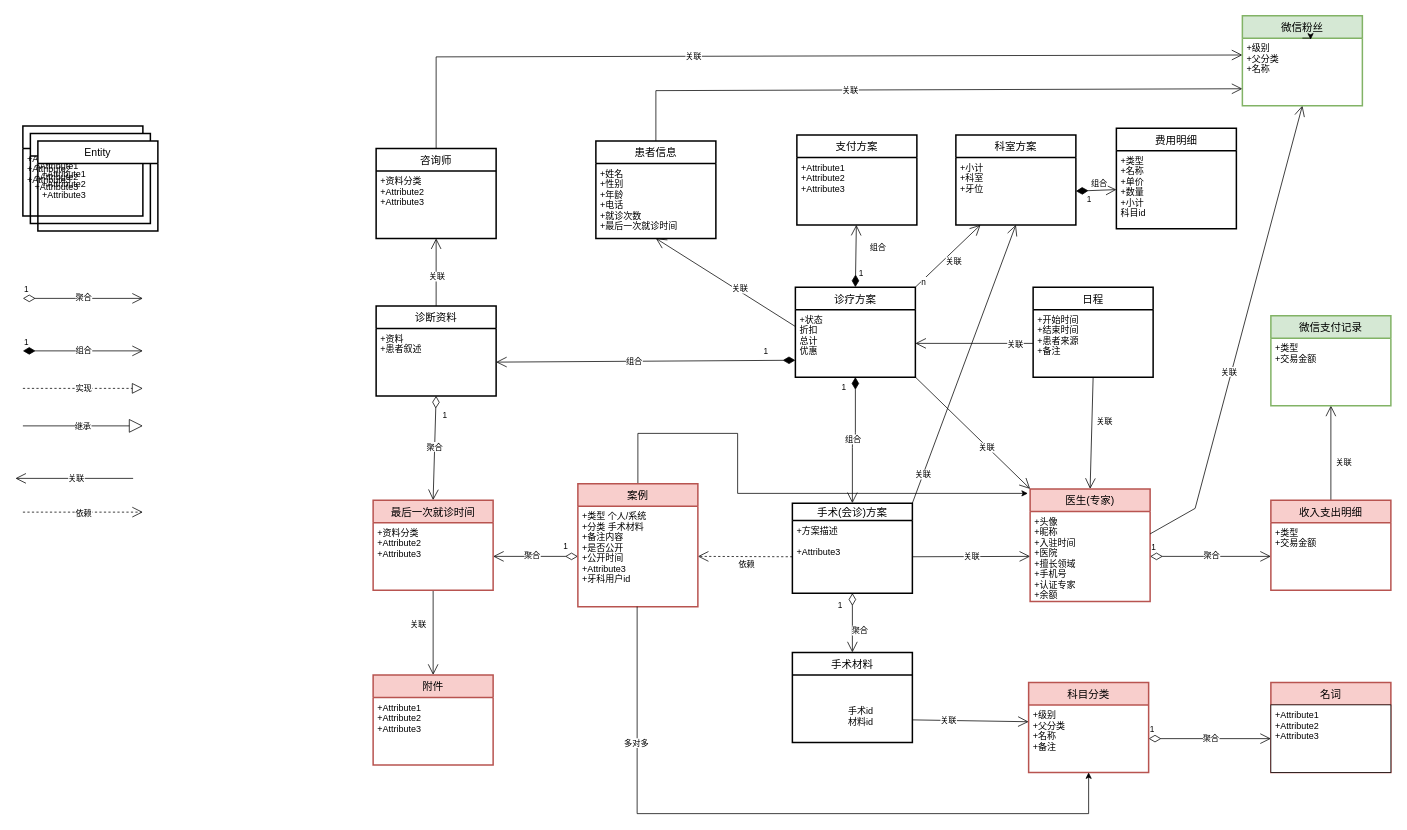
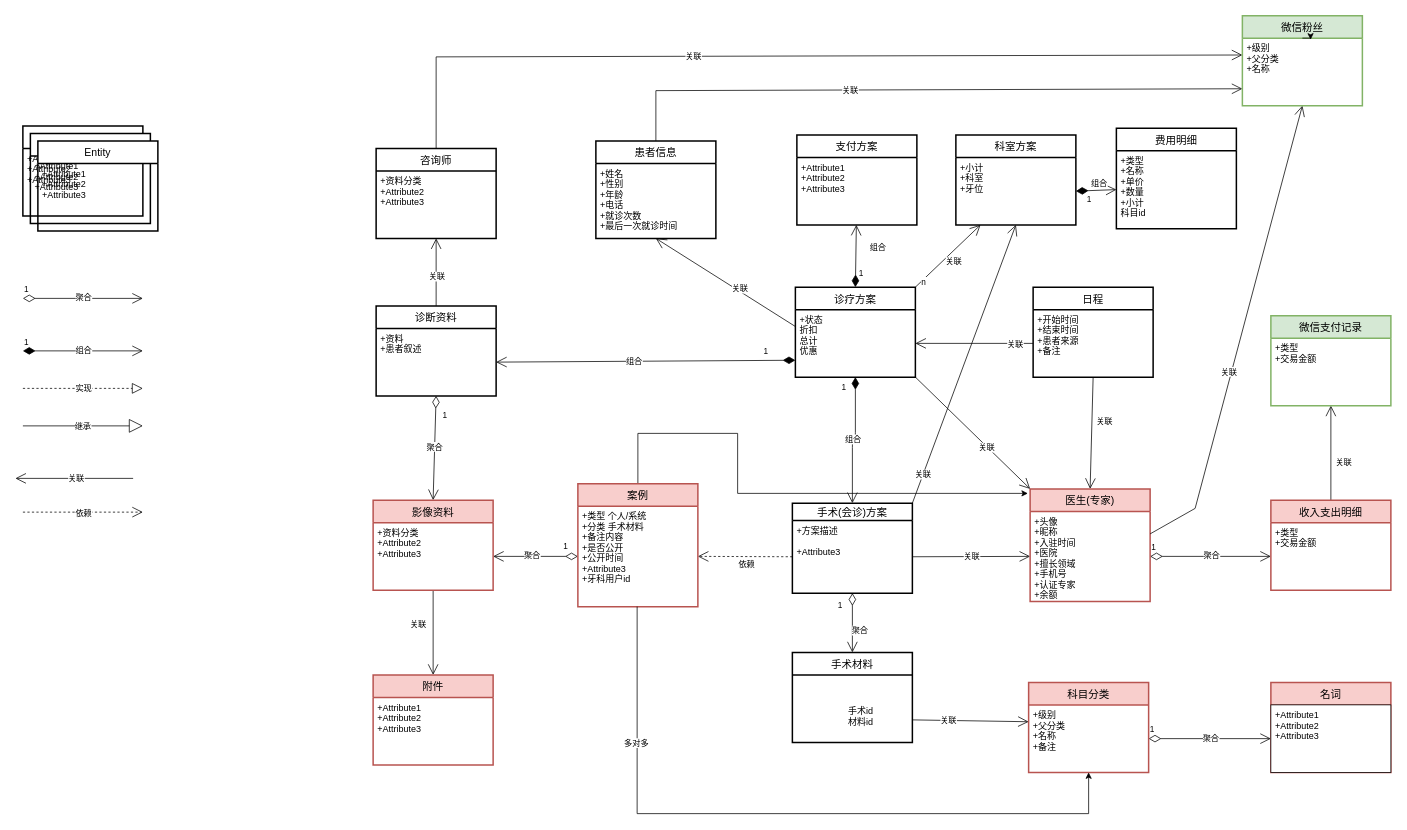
(433, 512) -> (433, 512)
